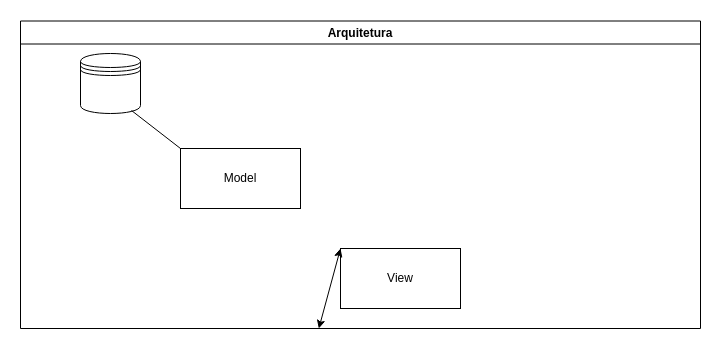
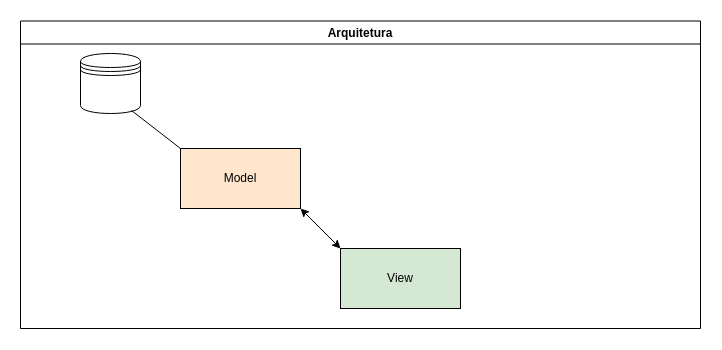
(241, 179) -> (241, 179)
(401, 279) -> (401, 279)
(330, 289) -> (321, 229)
